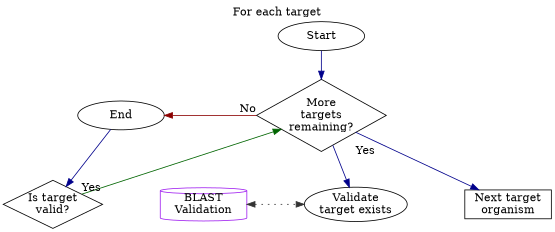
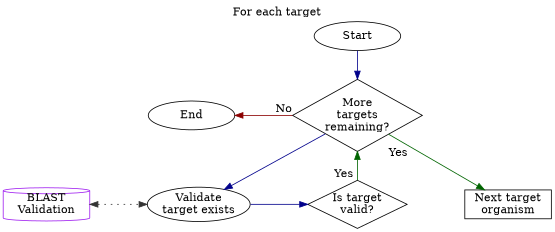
(91, 155) -> (275, 204)
(414, 159) -> (433, 160)
